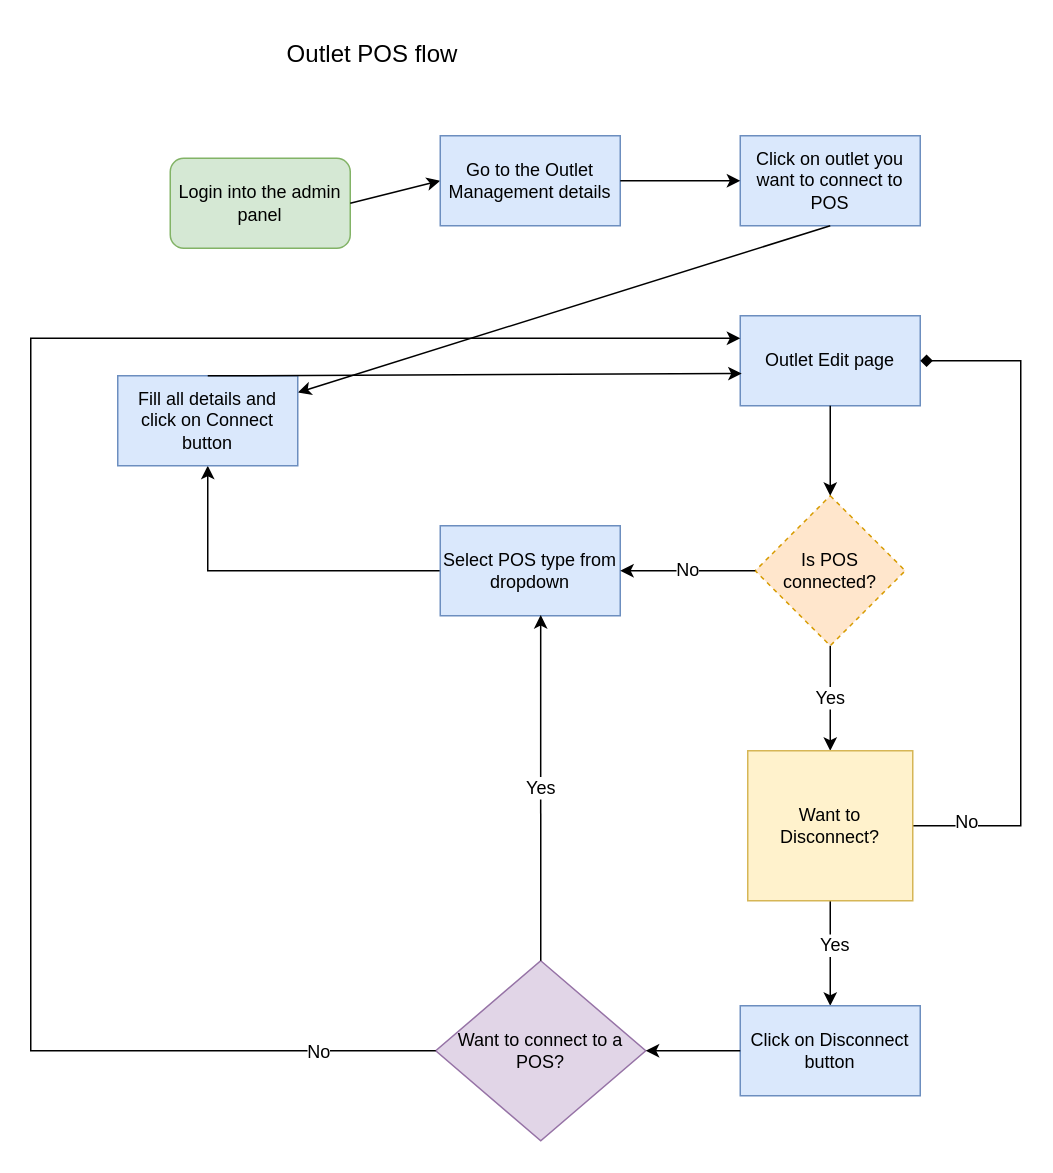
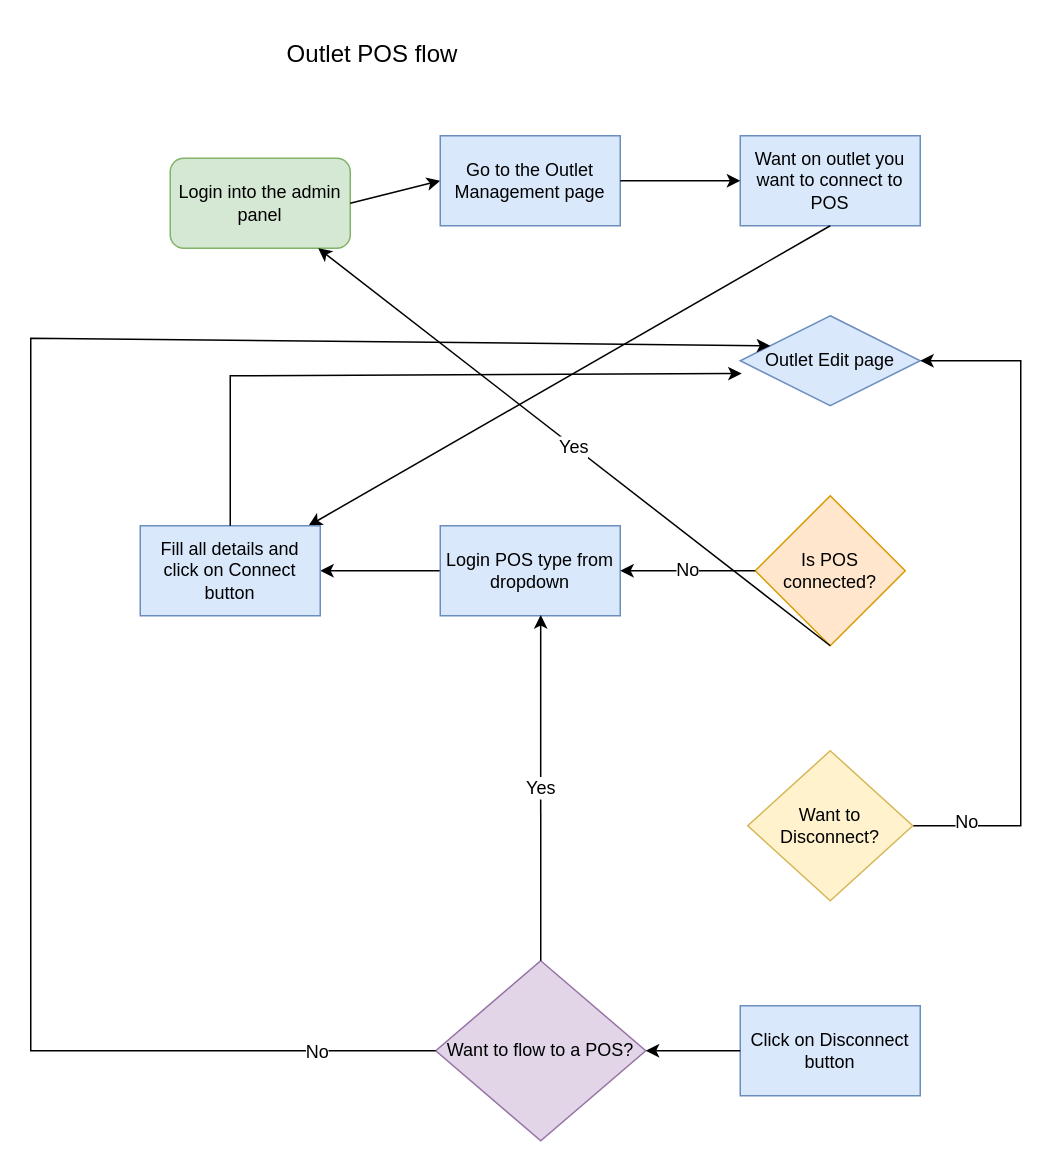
(530, 181) -> (530, 181)
(830, 181) -> (830, 181)
(830, 361) -> (830, 361)
(933, 361) -> (932, 361)
(208, 421) -> (230, 571)
(830, 446) -> none
(530, 571) -> (530, 571)
(830, 571) -> (830, 571)
(830, 693) -> (586, 456)
(830, 826) -> (830, 826)
(830, 948) -> none
(541, 1051) -> (541, 1051)
